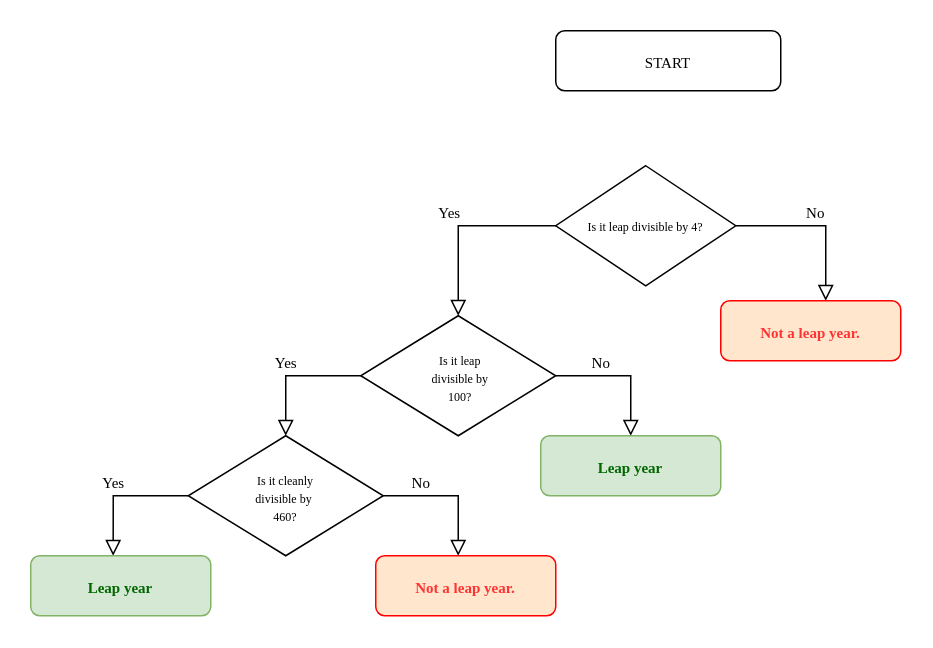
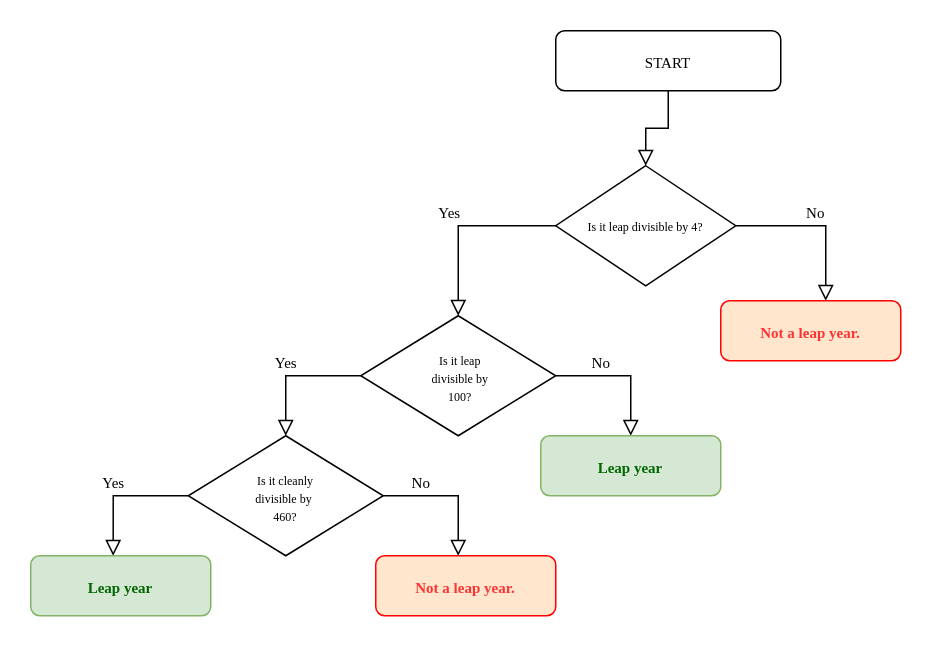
none -> (665, 128)
